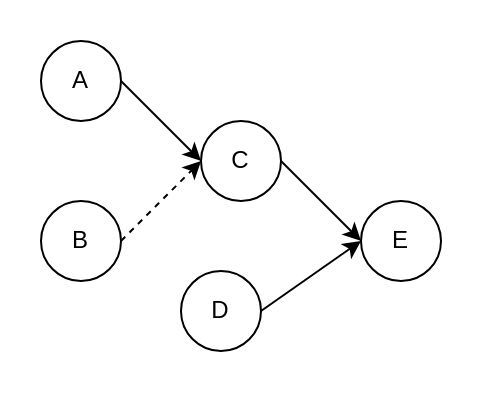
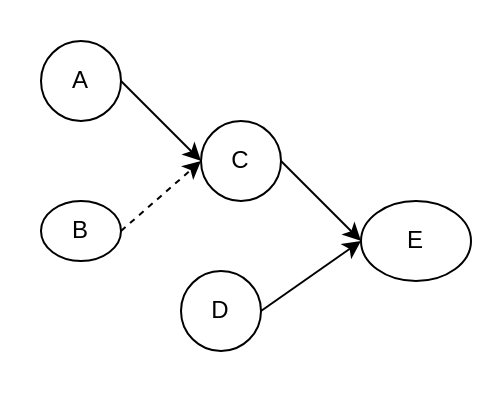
(81, 241) -> (81, 231)
(401, 241) -> (416, 241)
